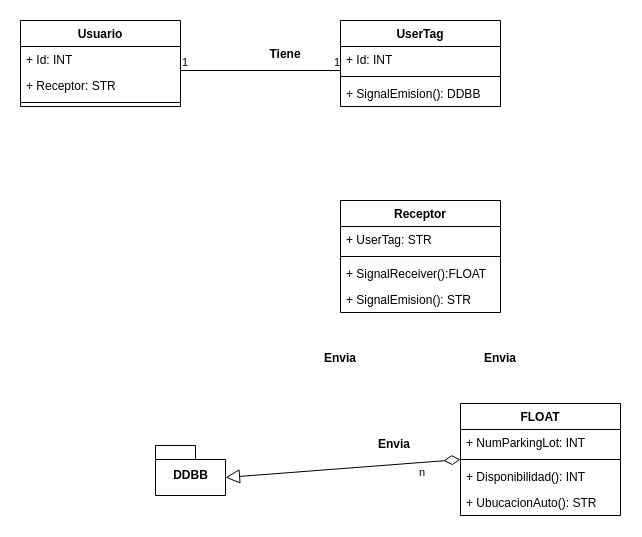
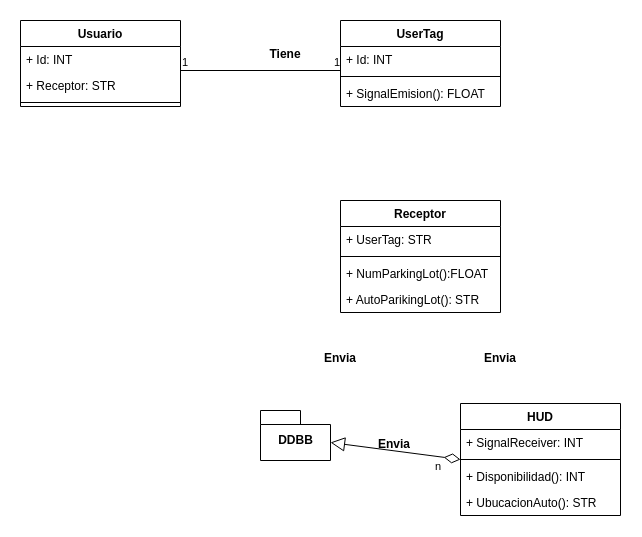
(412, 94) -> (416, 94)
(419, 274) -> (419, 274)
(409, 300) -> (419, 300)
(540, 417) -> (540, 417)
(527, 443) -> (527, 443)
(191, 471) -> (296, 436)
